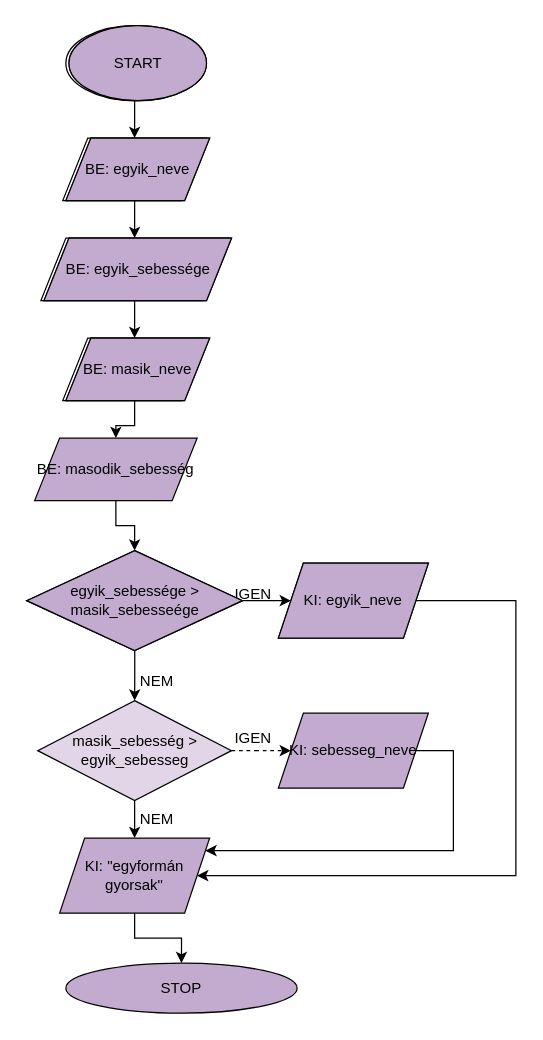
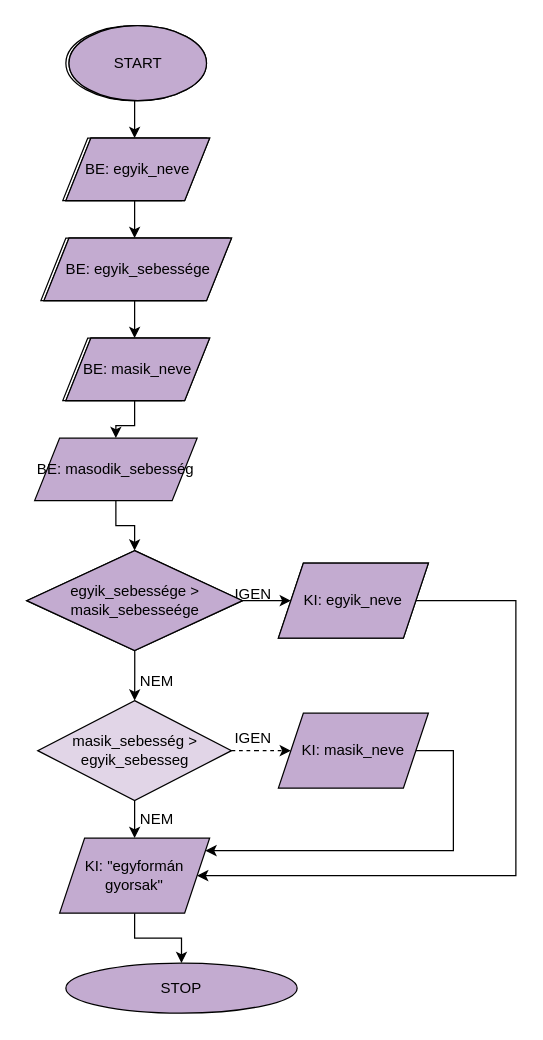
(353, 751) -> (353, 751)
